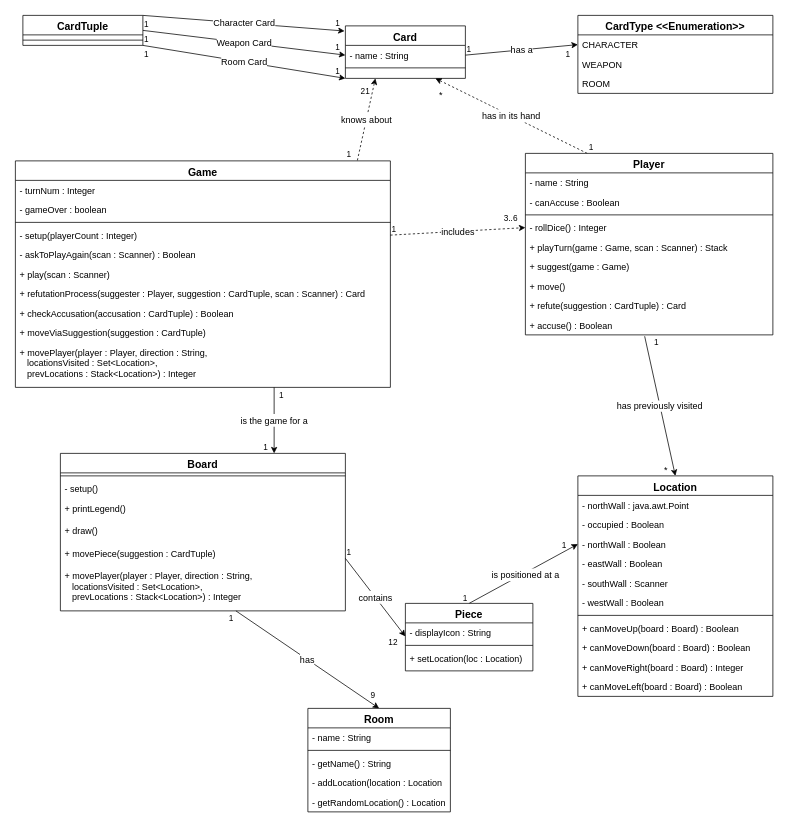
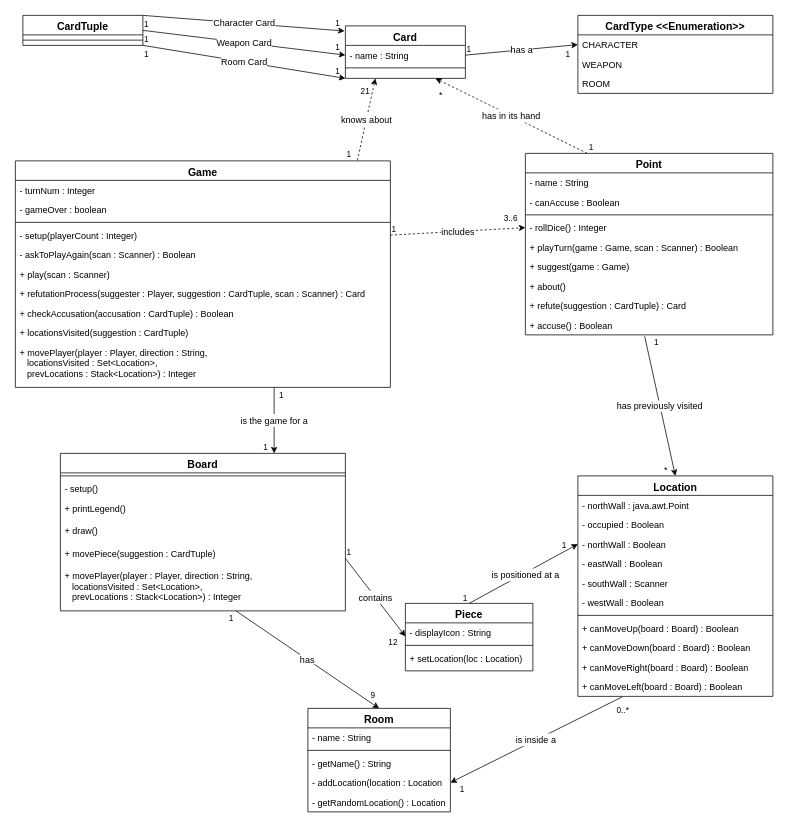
(649, 165) -> (649, 165)
(633, 248) -> (637, 248)
(548, 287) -> (551, 287)
(119, 333) -> (114, 333)
(671, 668) -> (670, 668)
none -> (537, 739)
